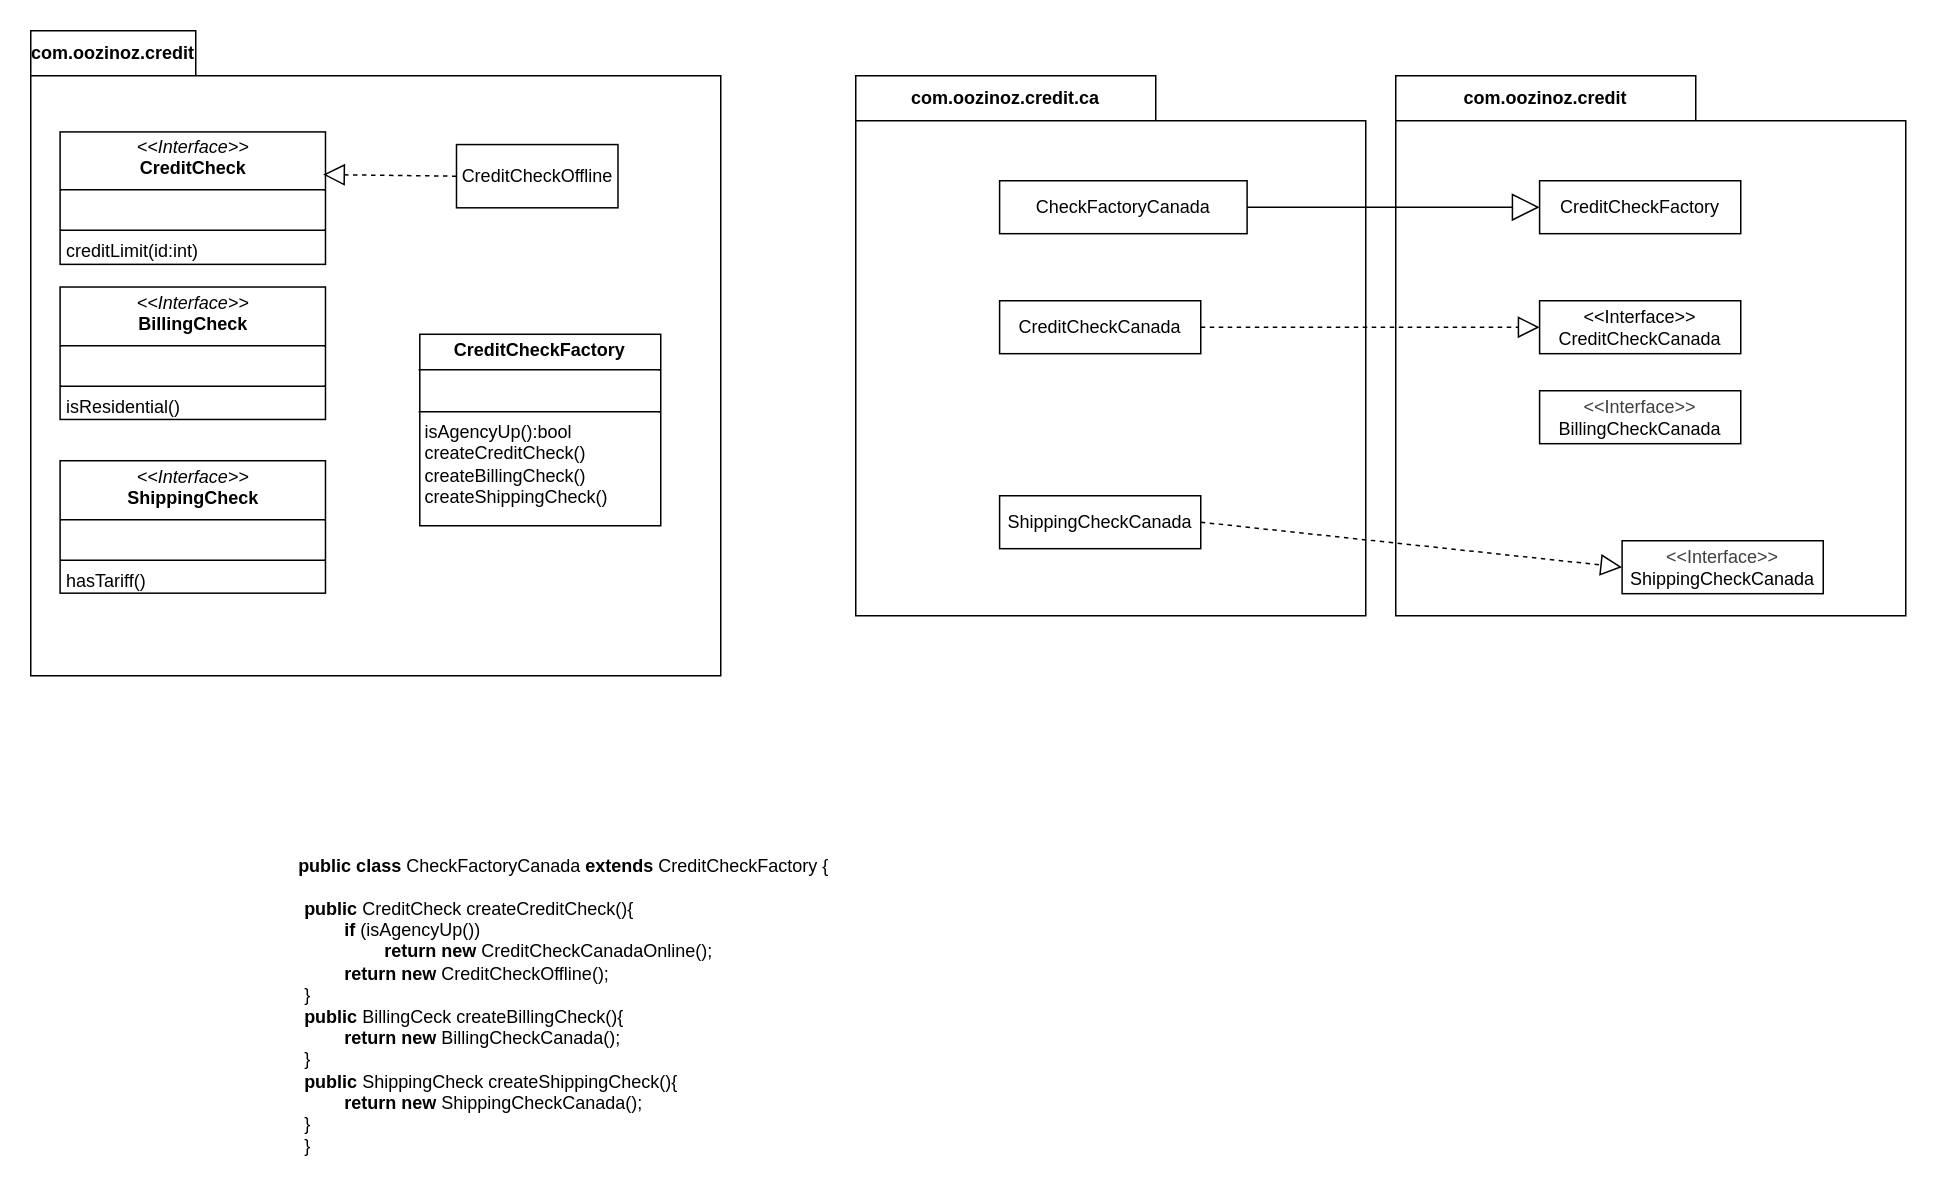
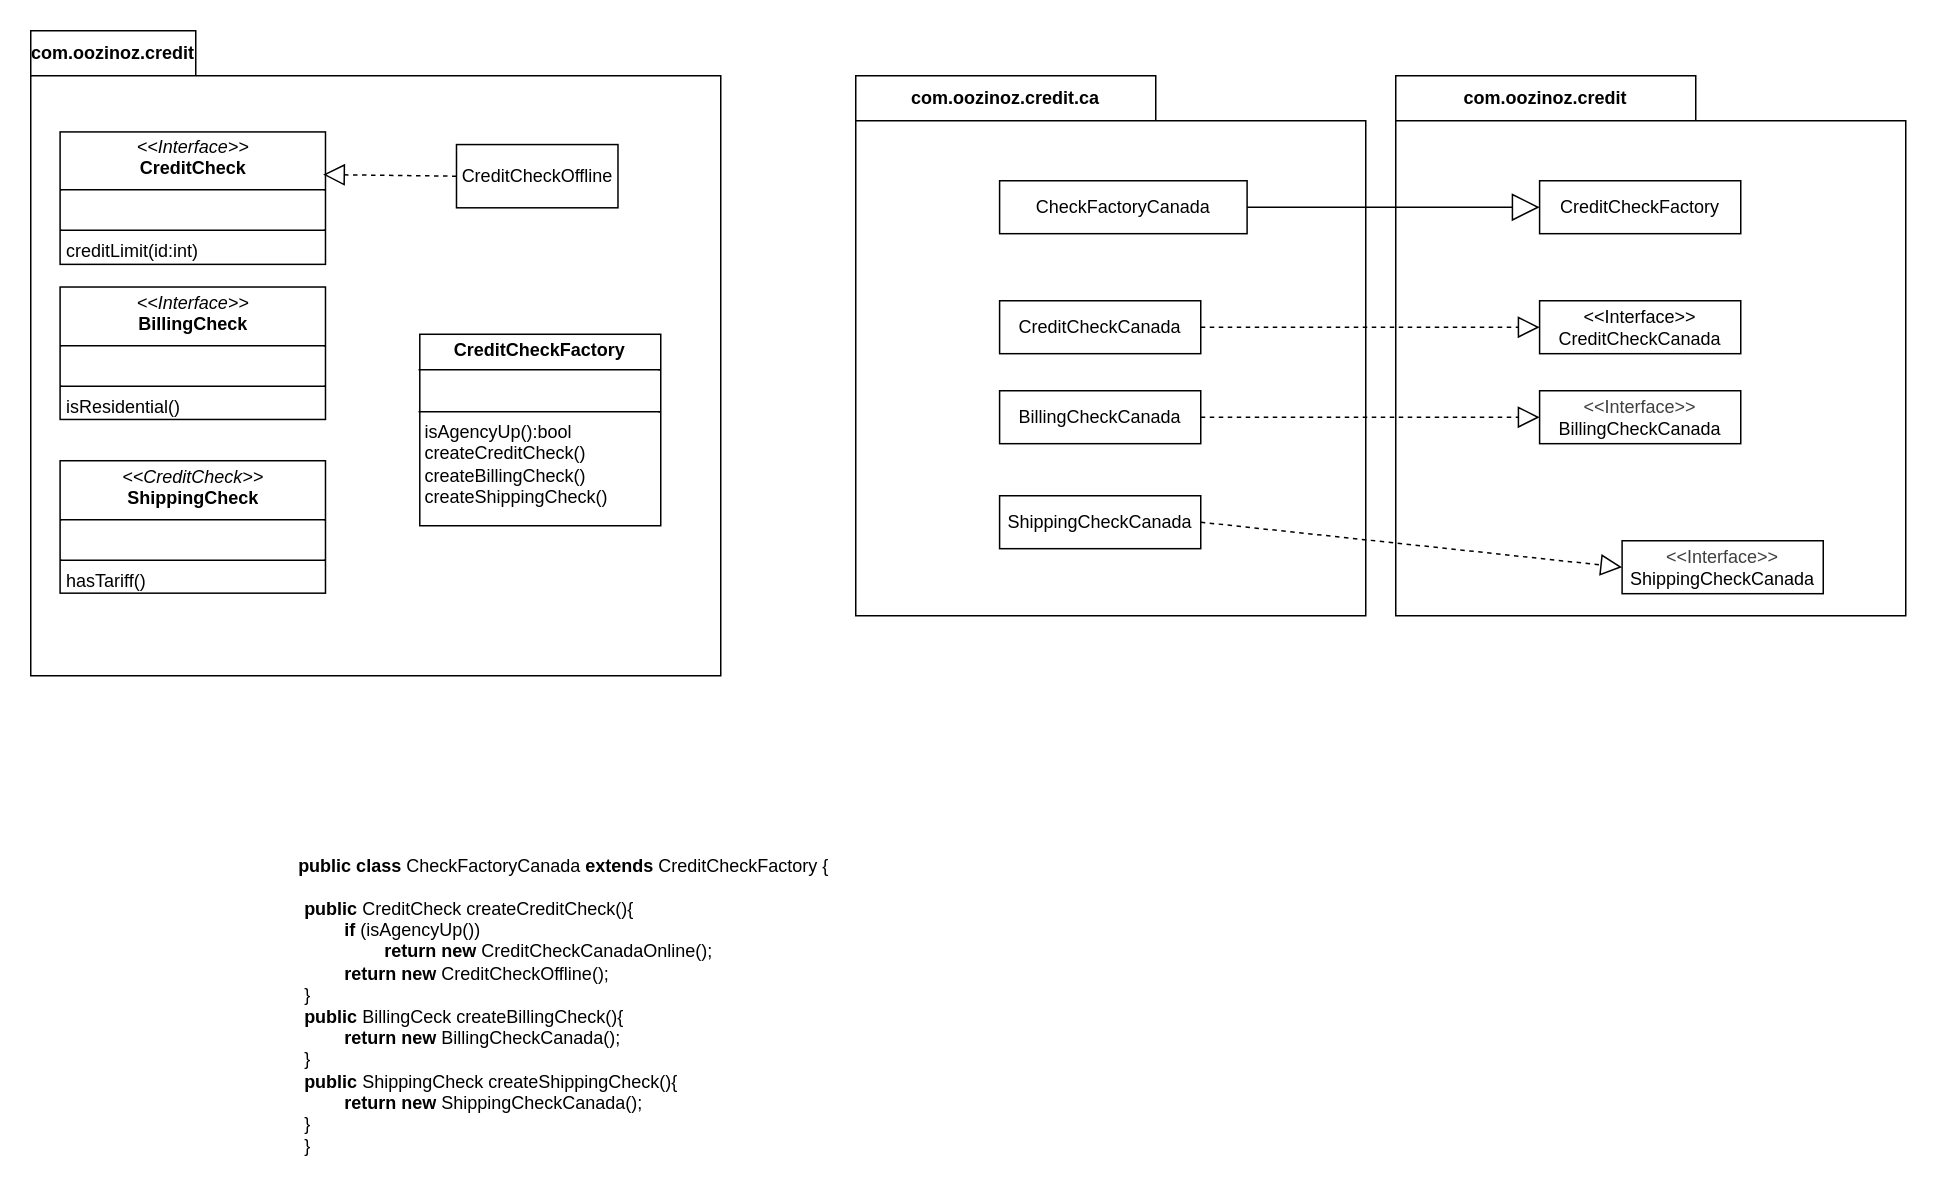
none -> (1100, 417)
none -> (1359, 417)
(126, 494) -> (134, 494)
